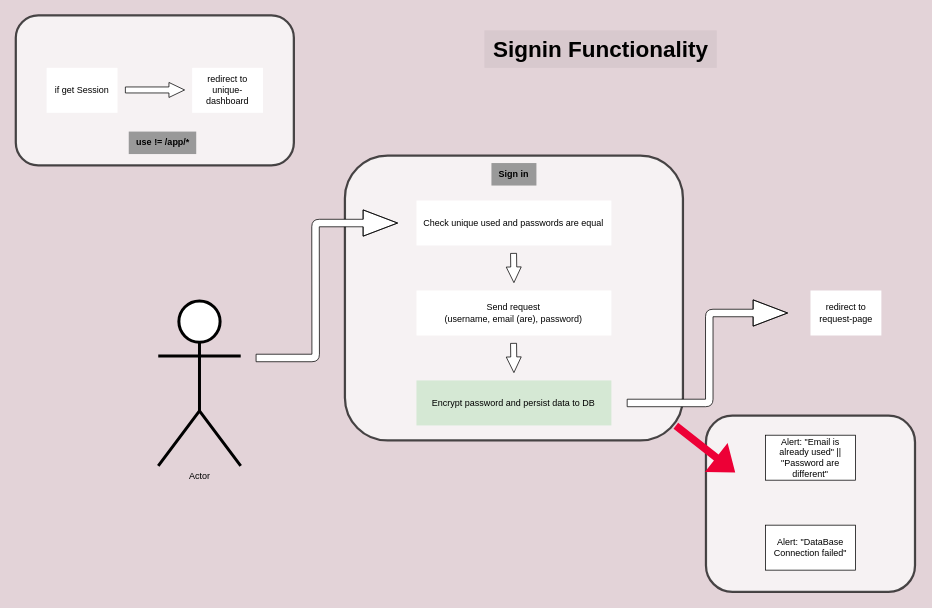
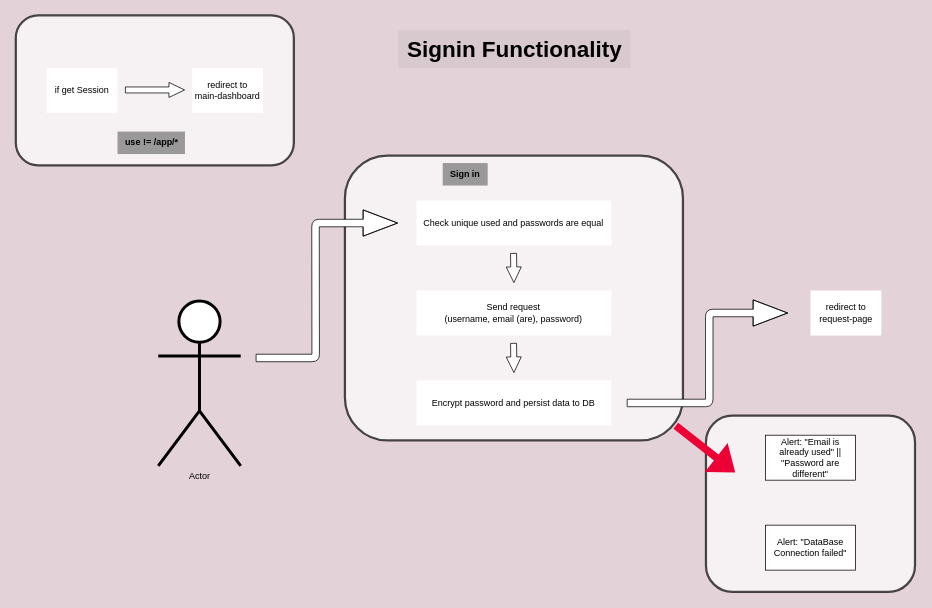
(600, 49) -> (514, 49)
(227, 90) -> (227, 90)
(162, 143) -> (151, 143)
(514, 174) -> (465, 174)
(514, 403) -> (514, 403)
